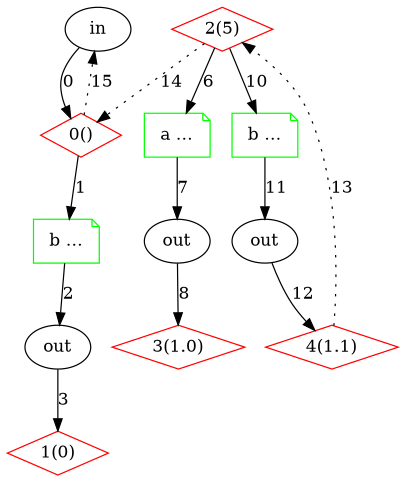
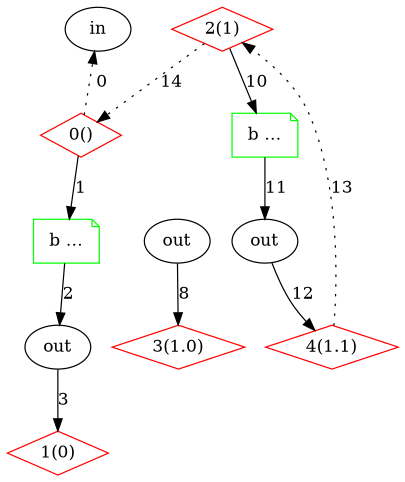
(222, 29) -> (222, 29)
(62, 75) -> none
(102, 82) -> (102, 82)
(177, 135) -> none
